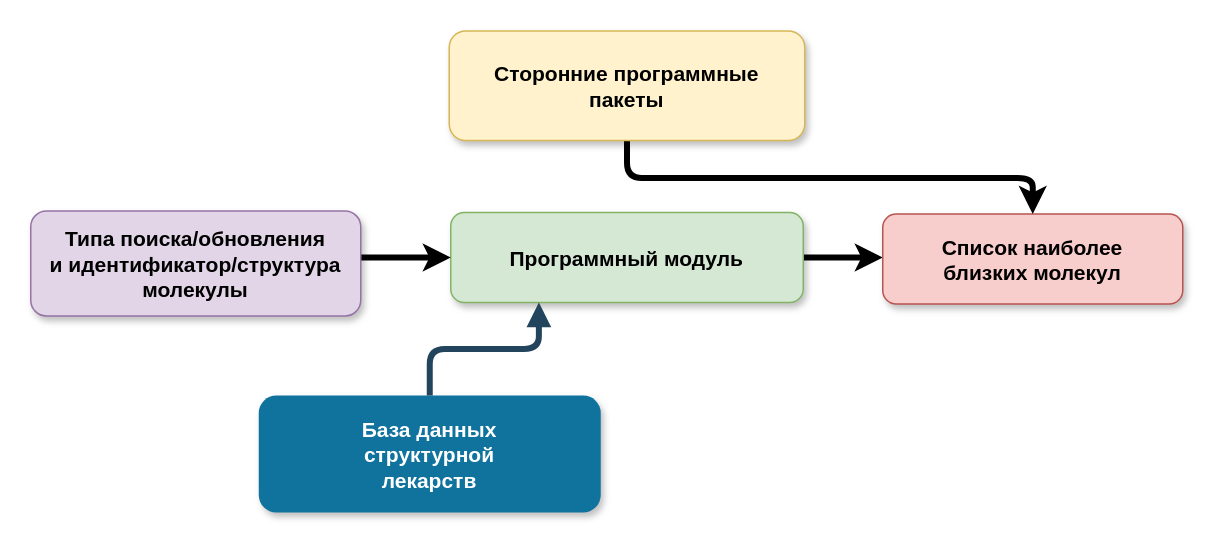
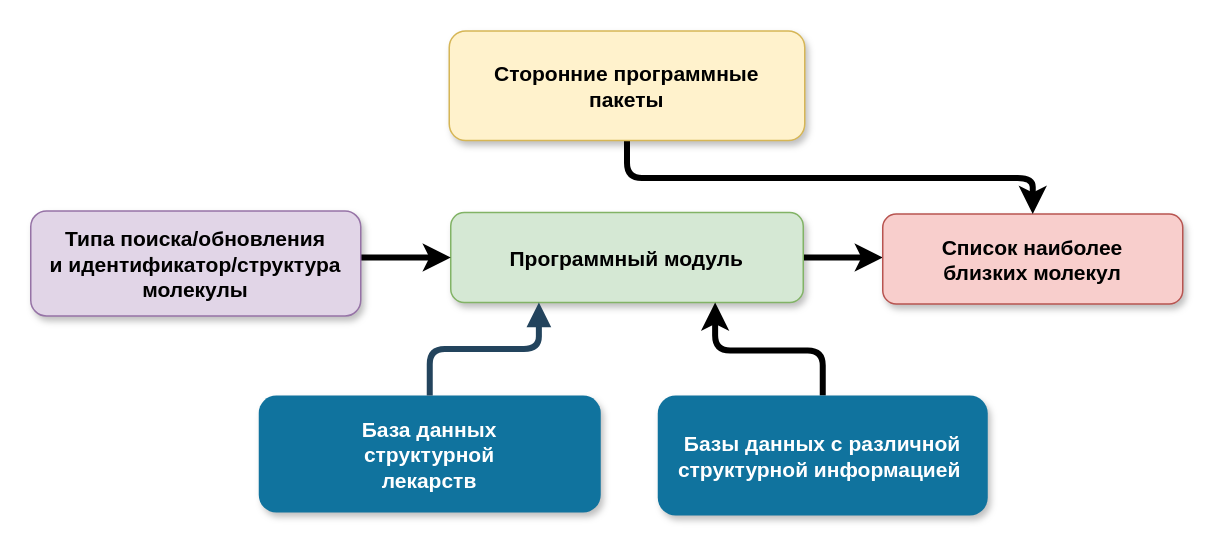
none -> (776, 350)
none -> (823, 455)
